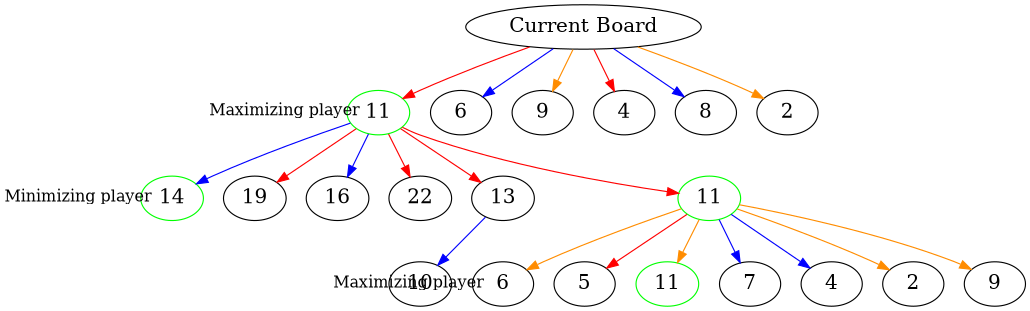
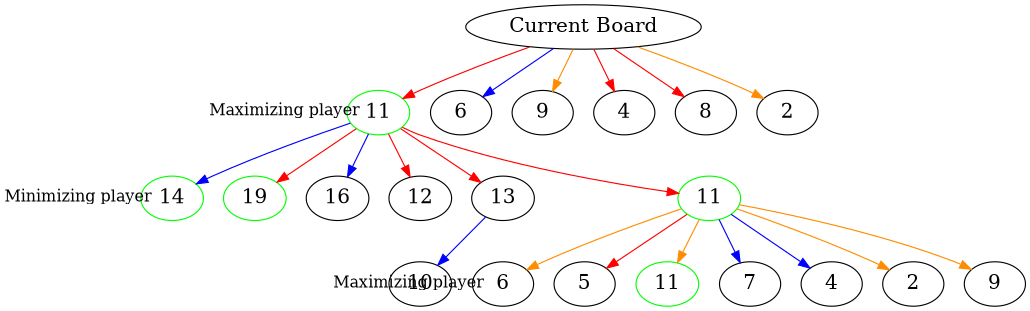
(644, 69) -> (644, 69)
(255, 198) -> (255, 198)
(420, 198) -> (420, 198)
